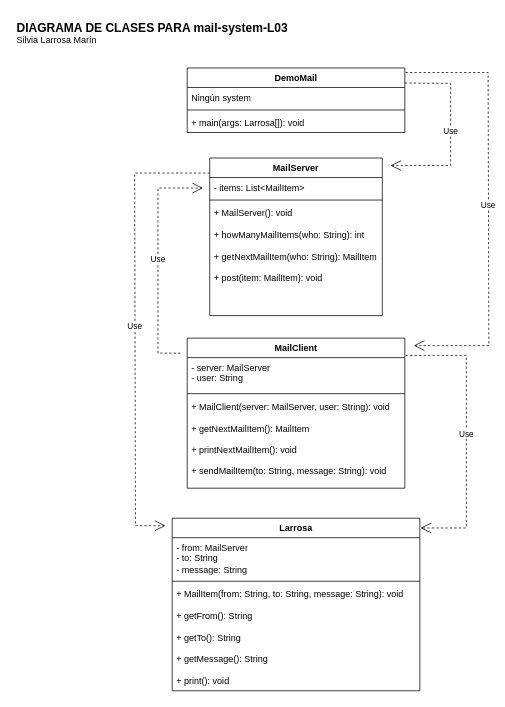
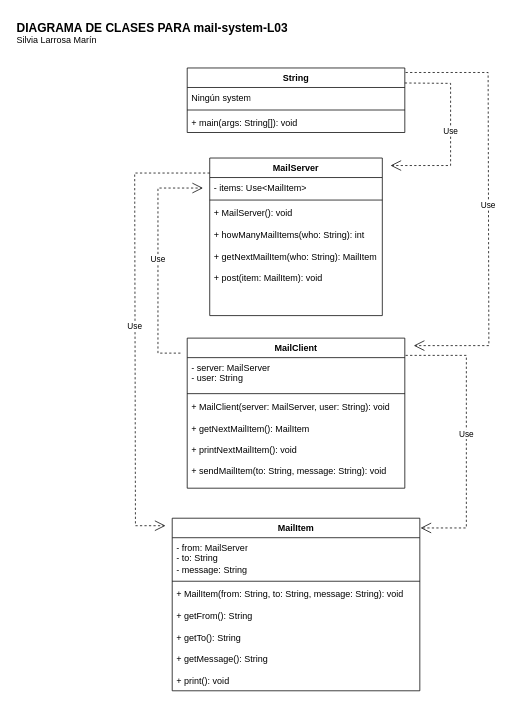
(296, 79) -> (296, 79)
(257, 124) -> (253, 124)
(264, 188) -> (263, 188)
(296, 529) -> (296, 529)
